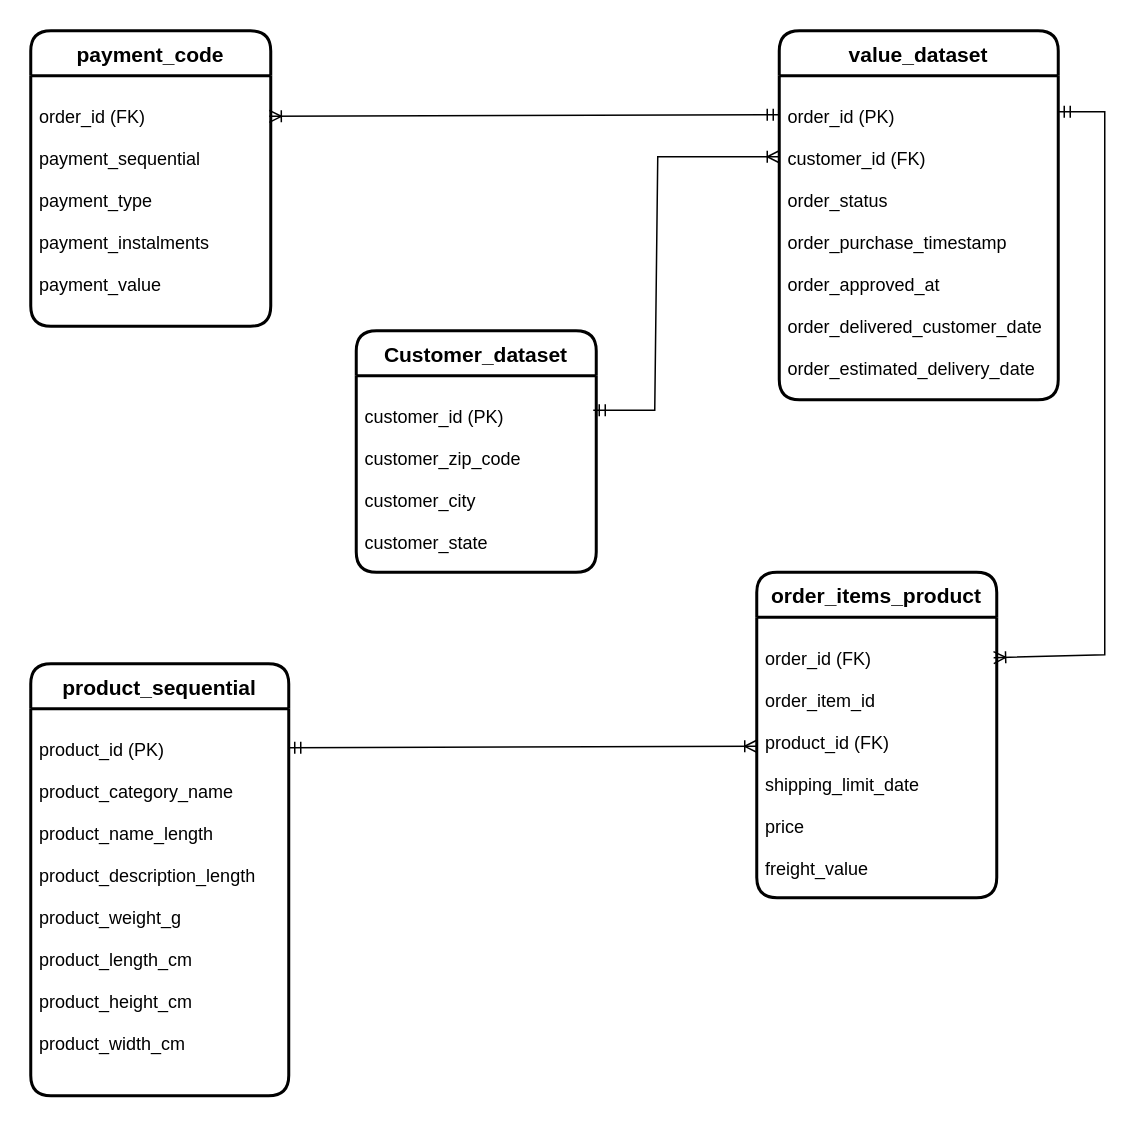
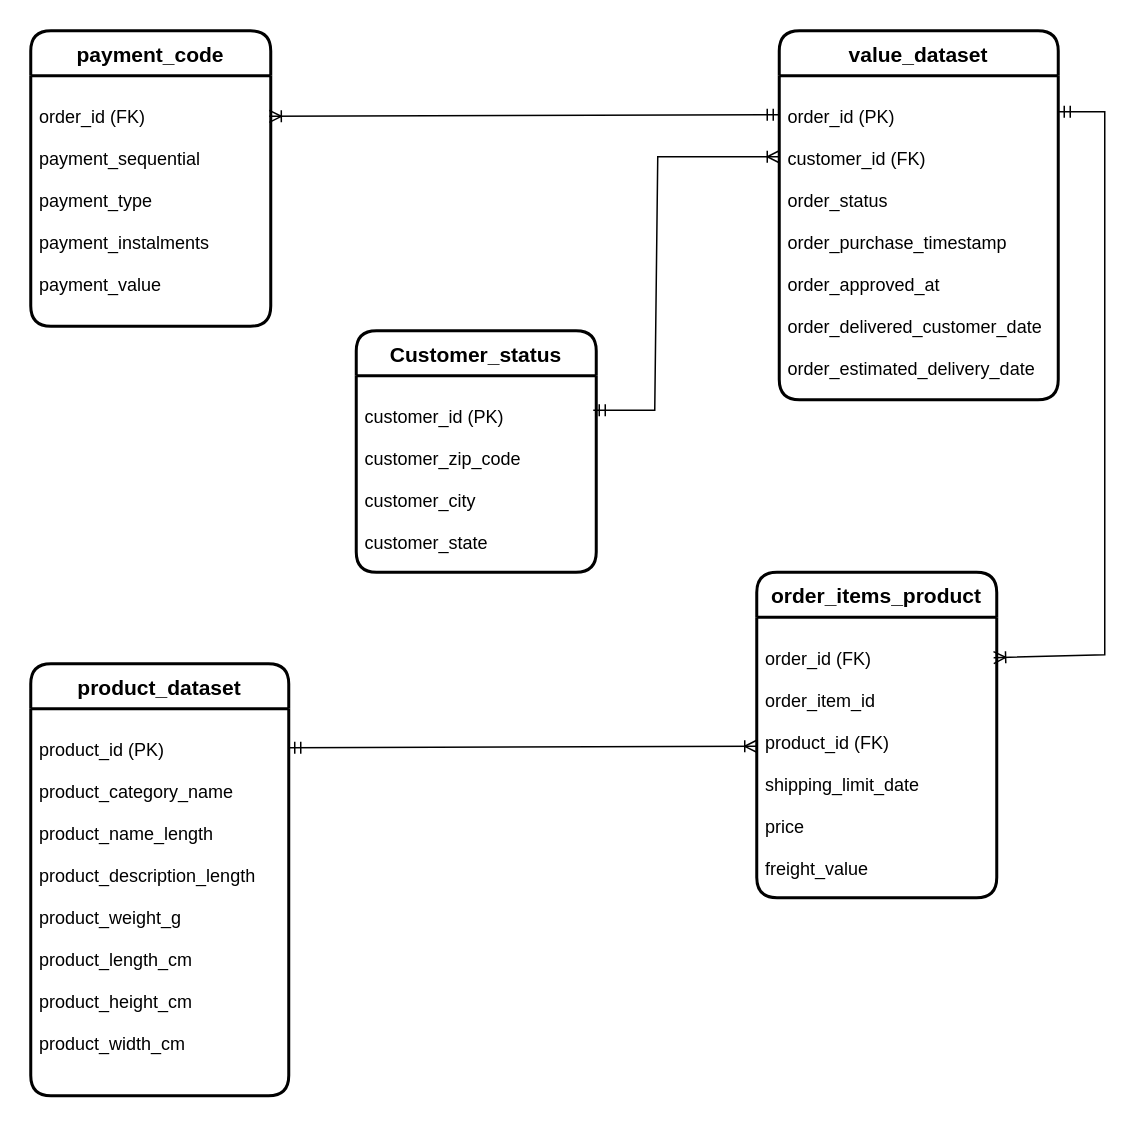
(476, 355) -> (476, 355)
(159, 688) -> (159, 688)
